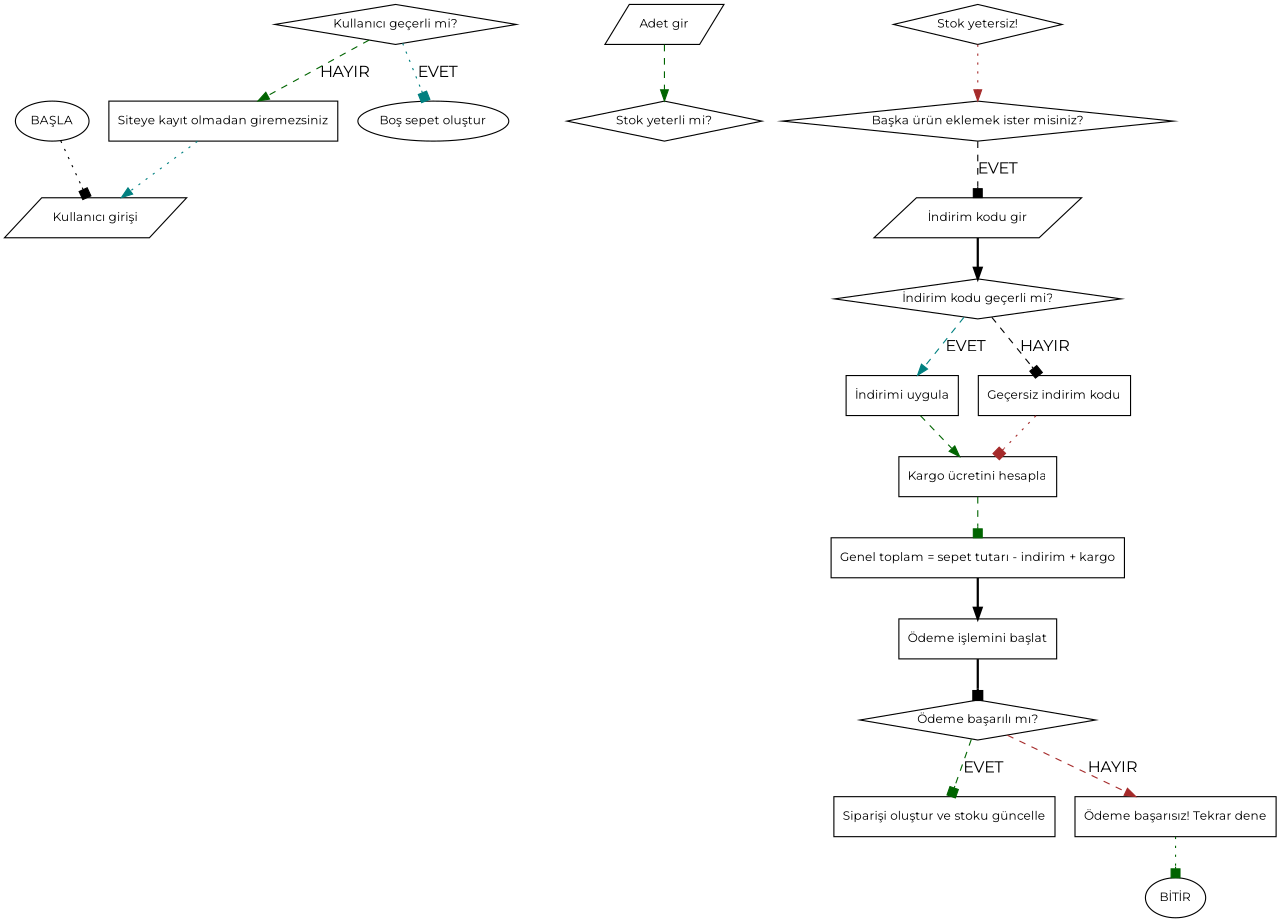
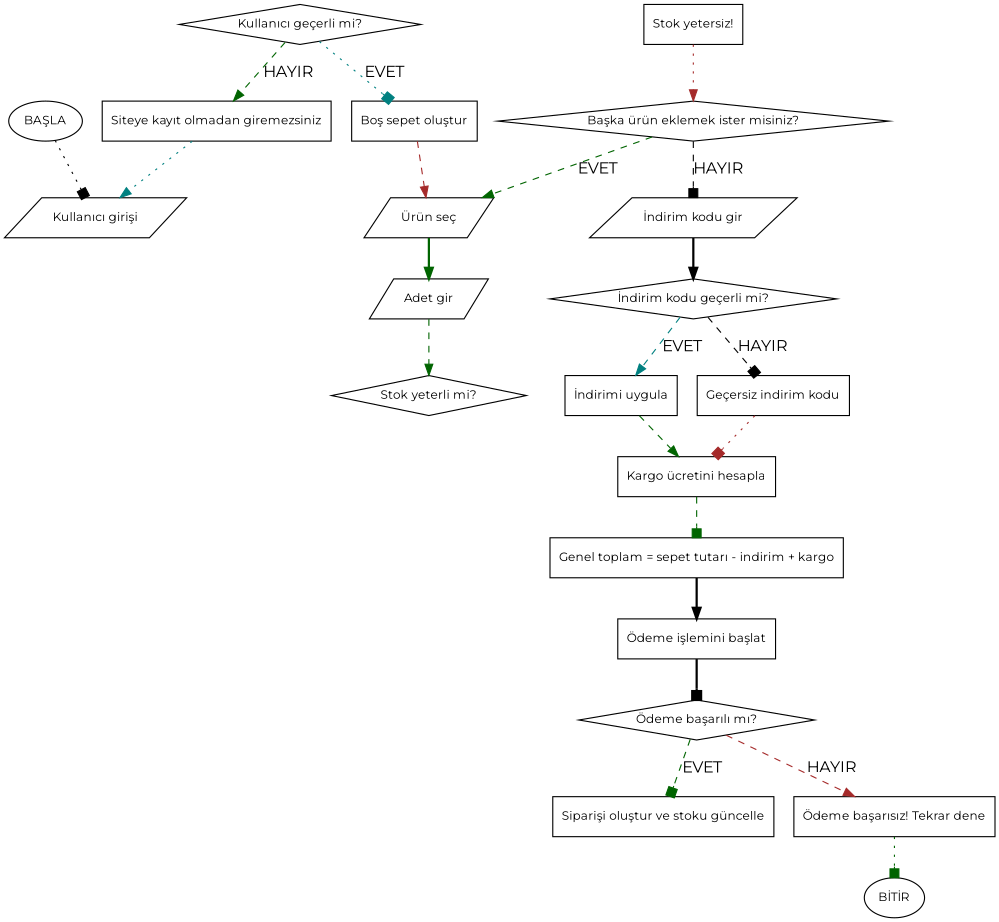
(978, 24) -> (693, 24)
(433, 121) -> (414, 121)
(998, 169) -> (718, 169)
none -> (429, 218)
